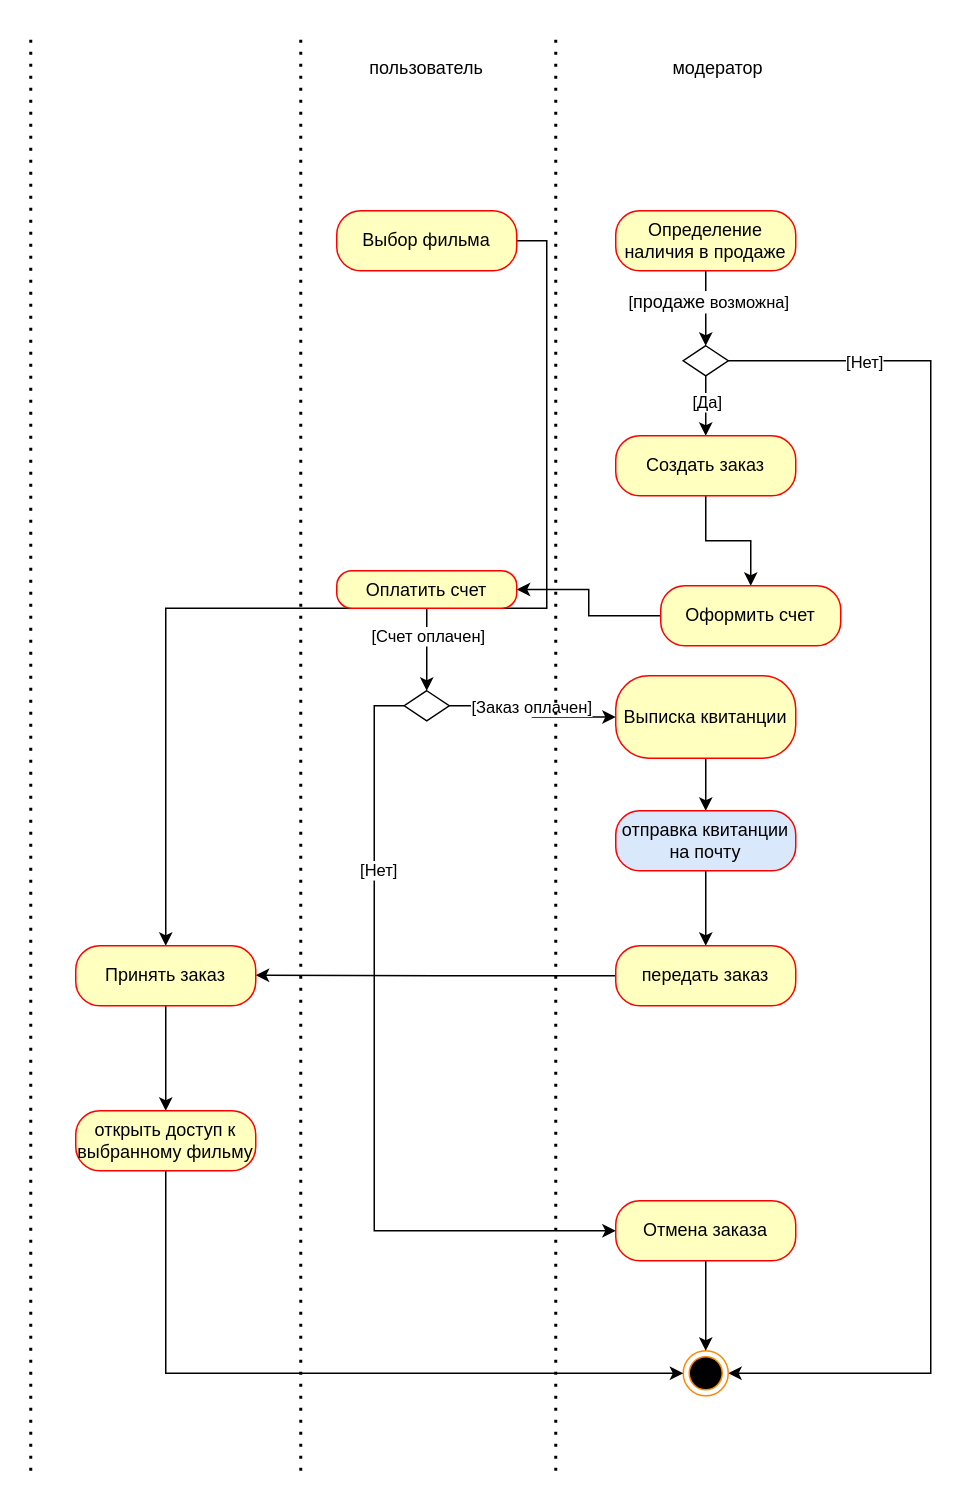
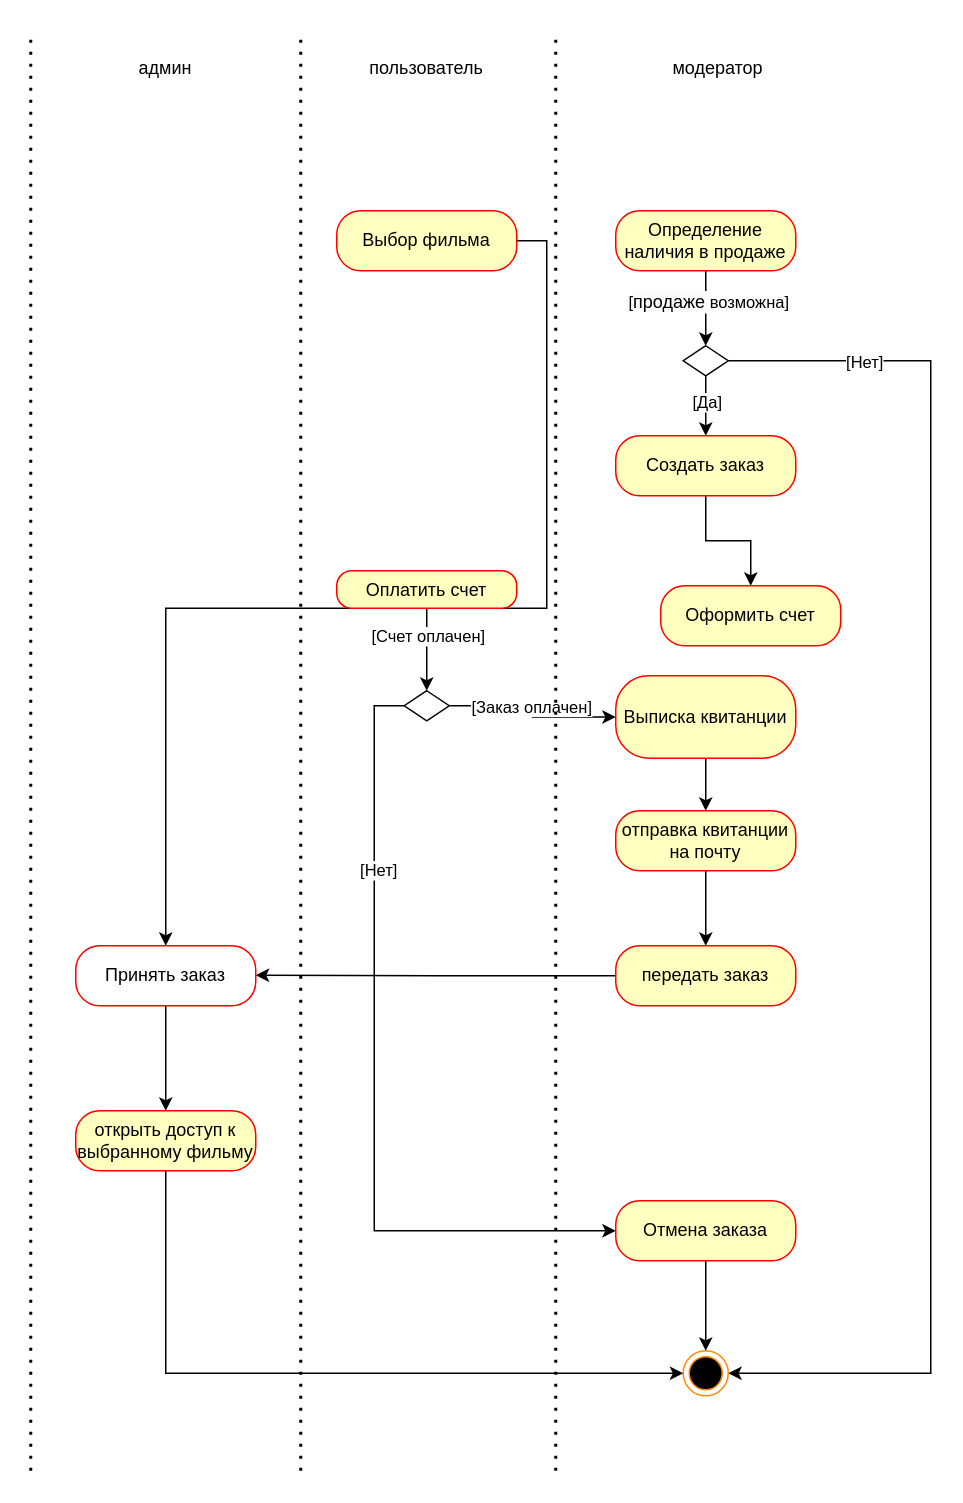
none -> (166, 68)
(589, 608) -> none
(706, 841) -> (706, 841)
(166, 976) -> (166, 976)
